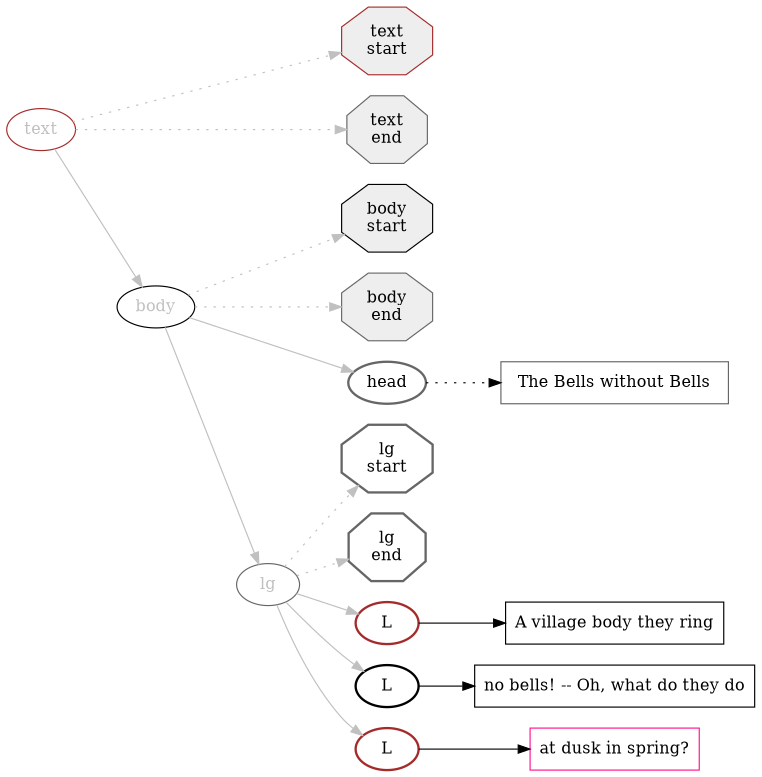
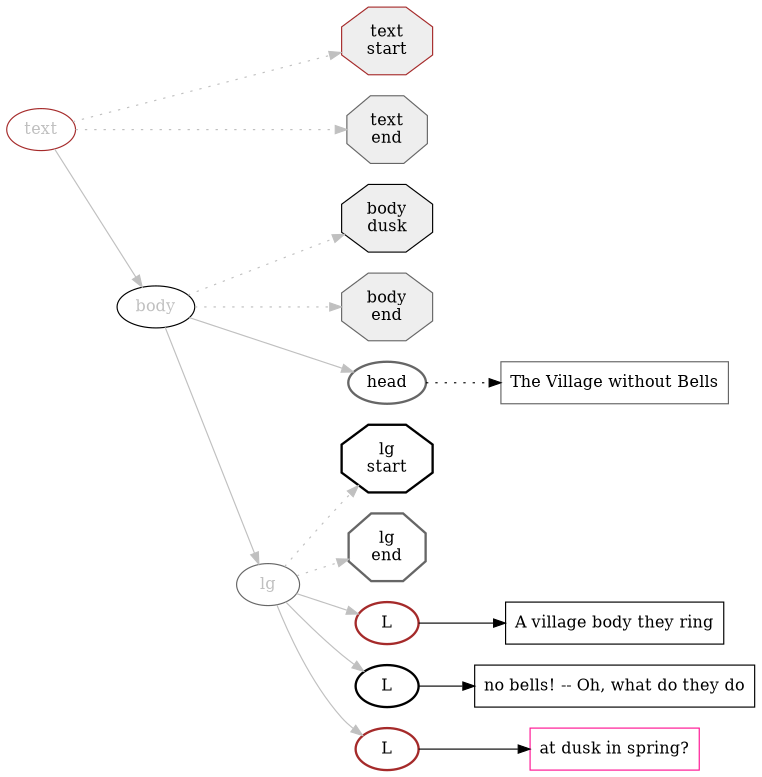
(387, 218) -> (387, 218)
(615, 383) -> (615, 383)
(387, 459) -> (387, 459)
